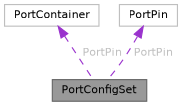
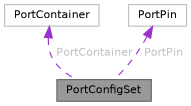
(101, 53) -> (93, 53)
